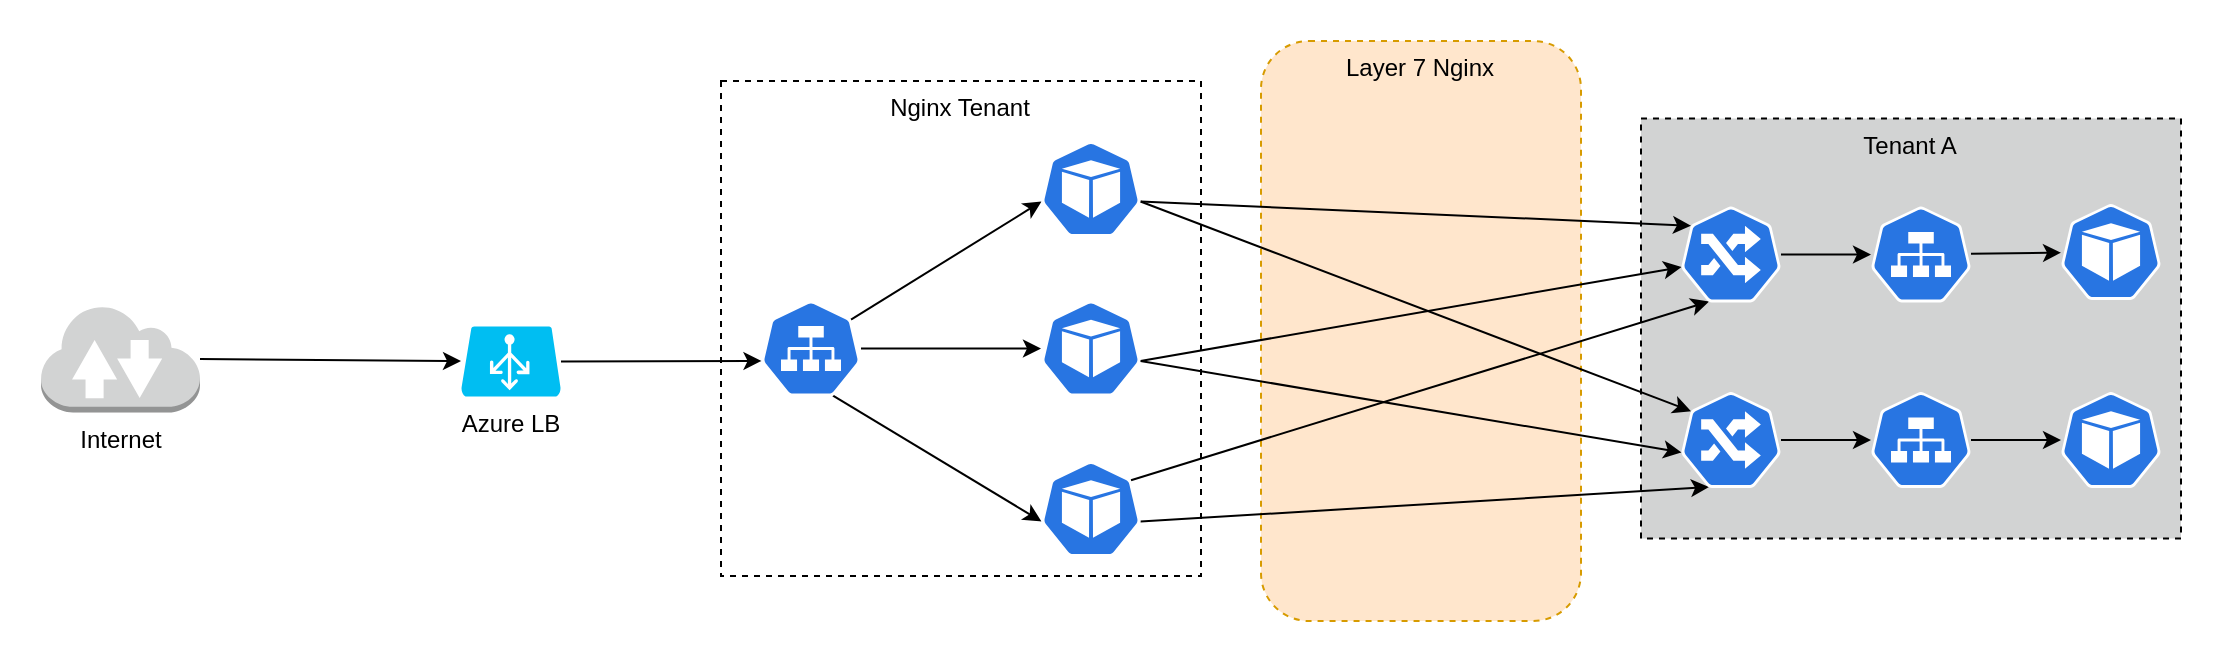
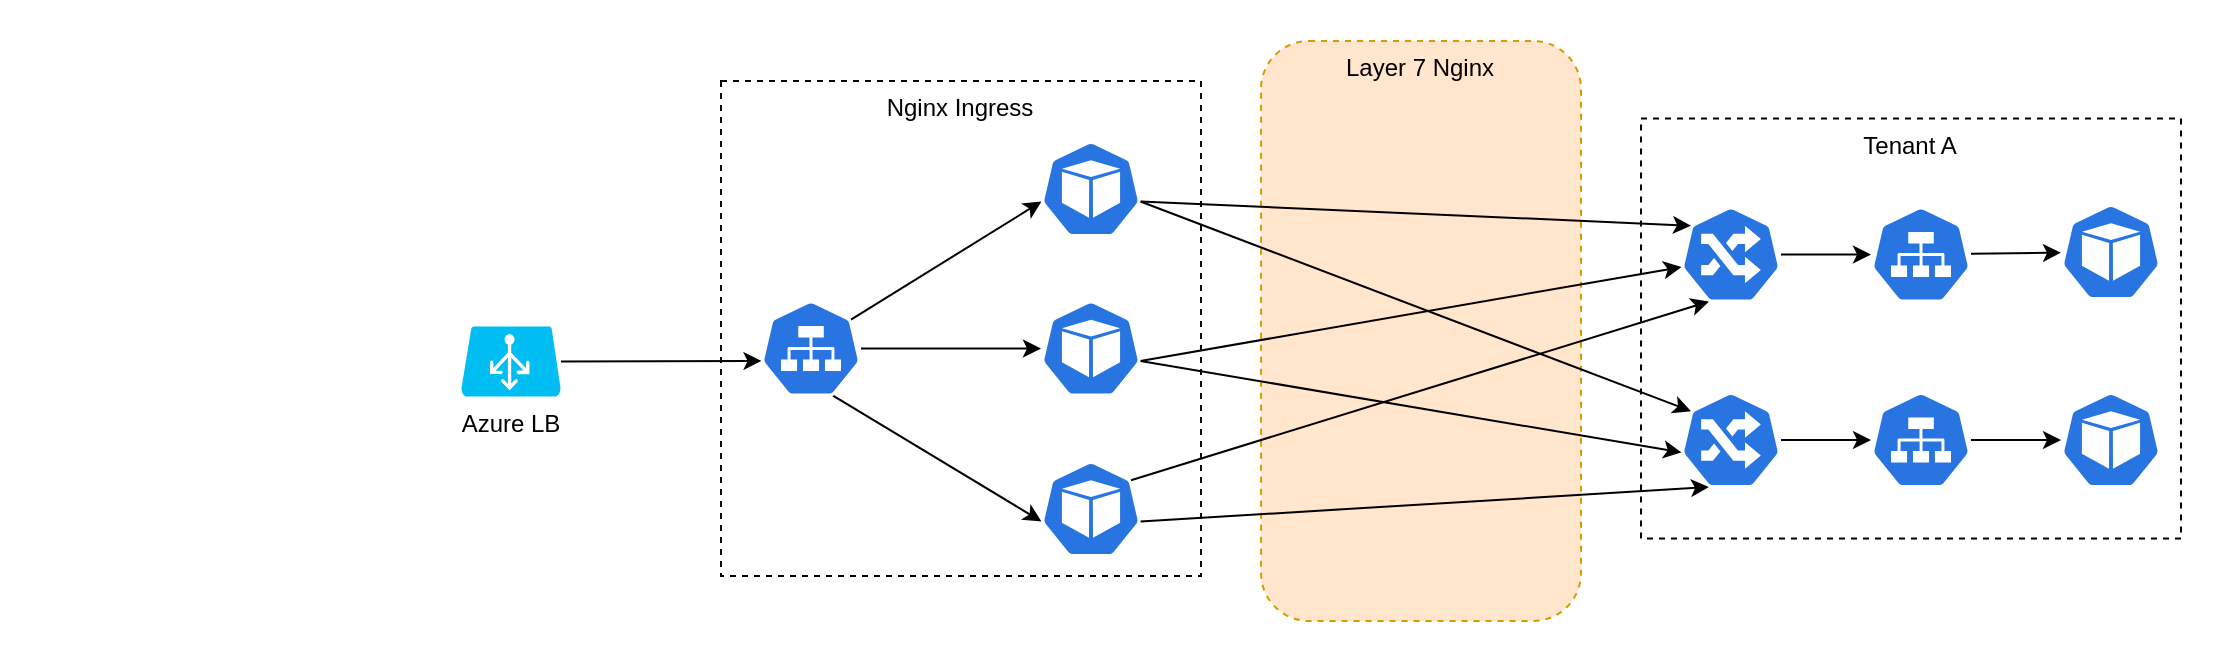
(961, 109) -> (961, 109)
(1911, 329) -> (1911, 329)
(121, 359) -> none
(324, 360) -> none
